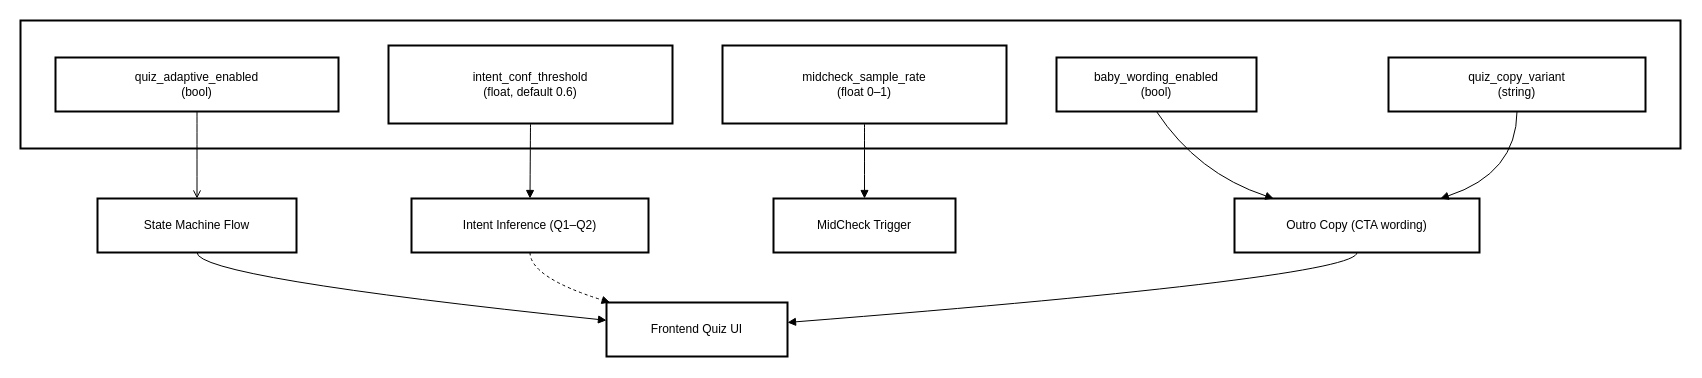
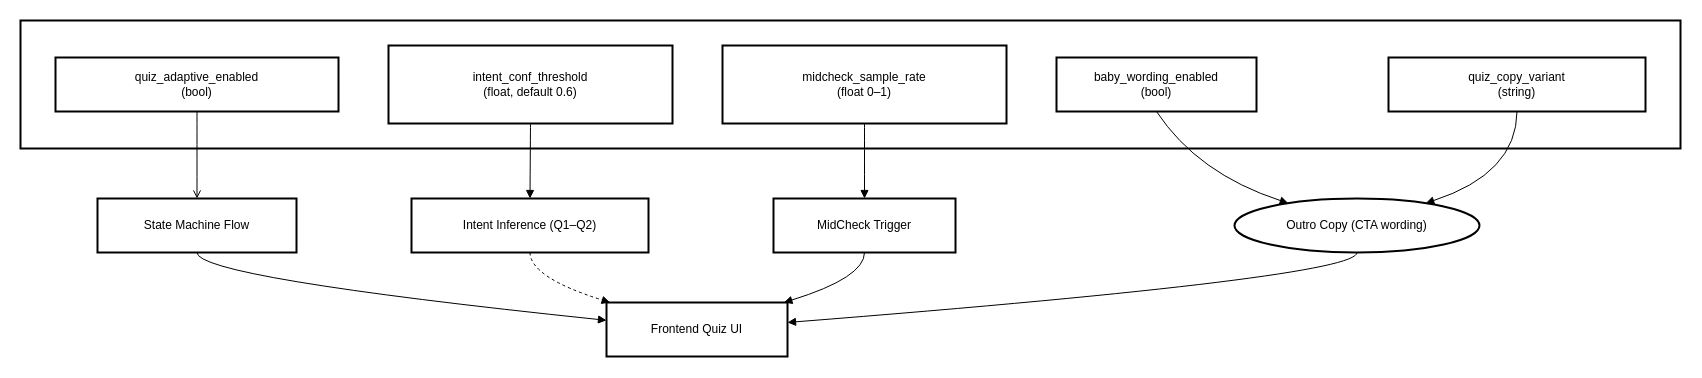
(1357, 226) -> (1357, 226)
none -> (834, 284)
